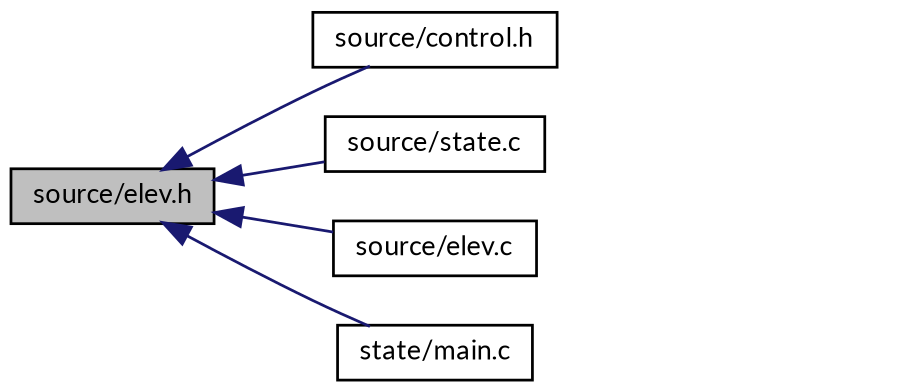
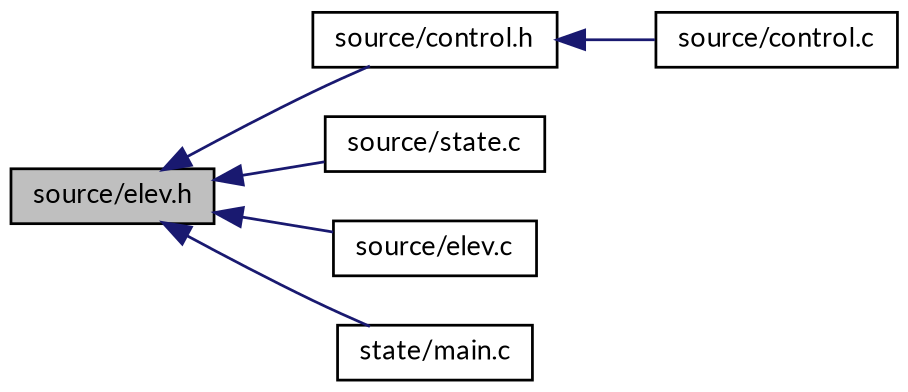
none -> (777, 40)
